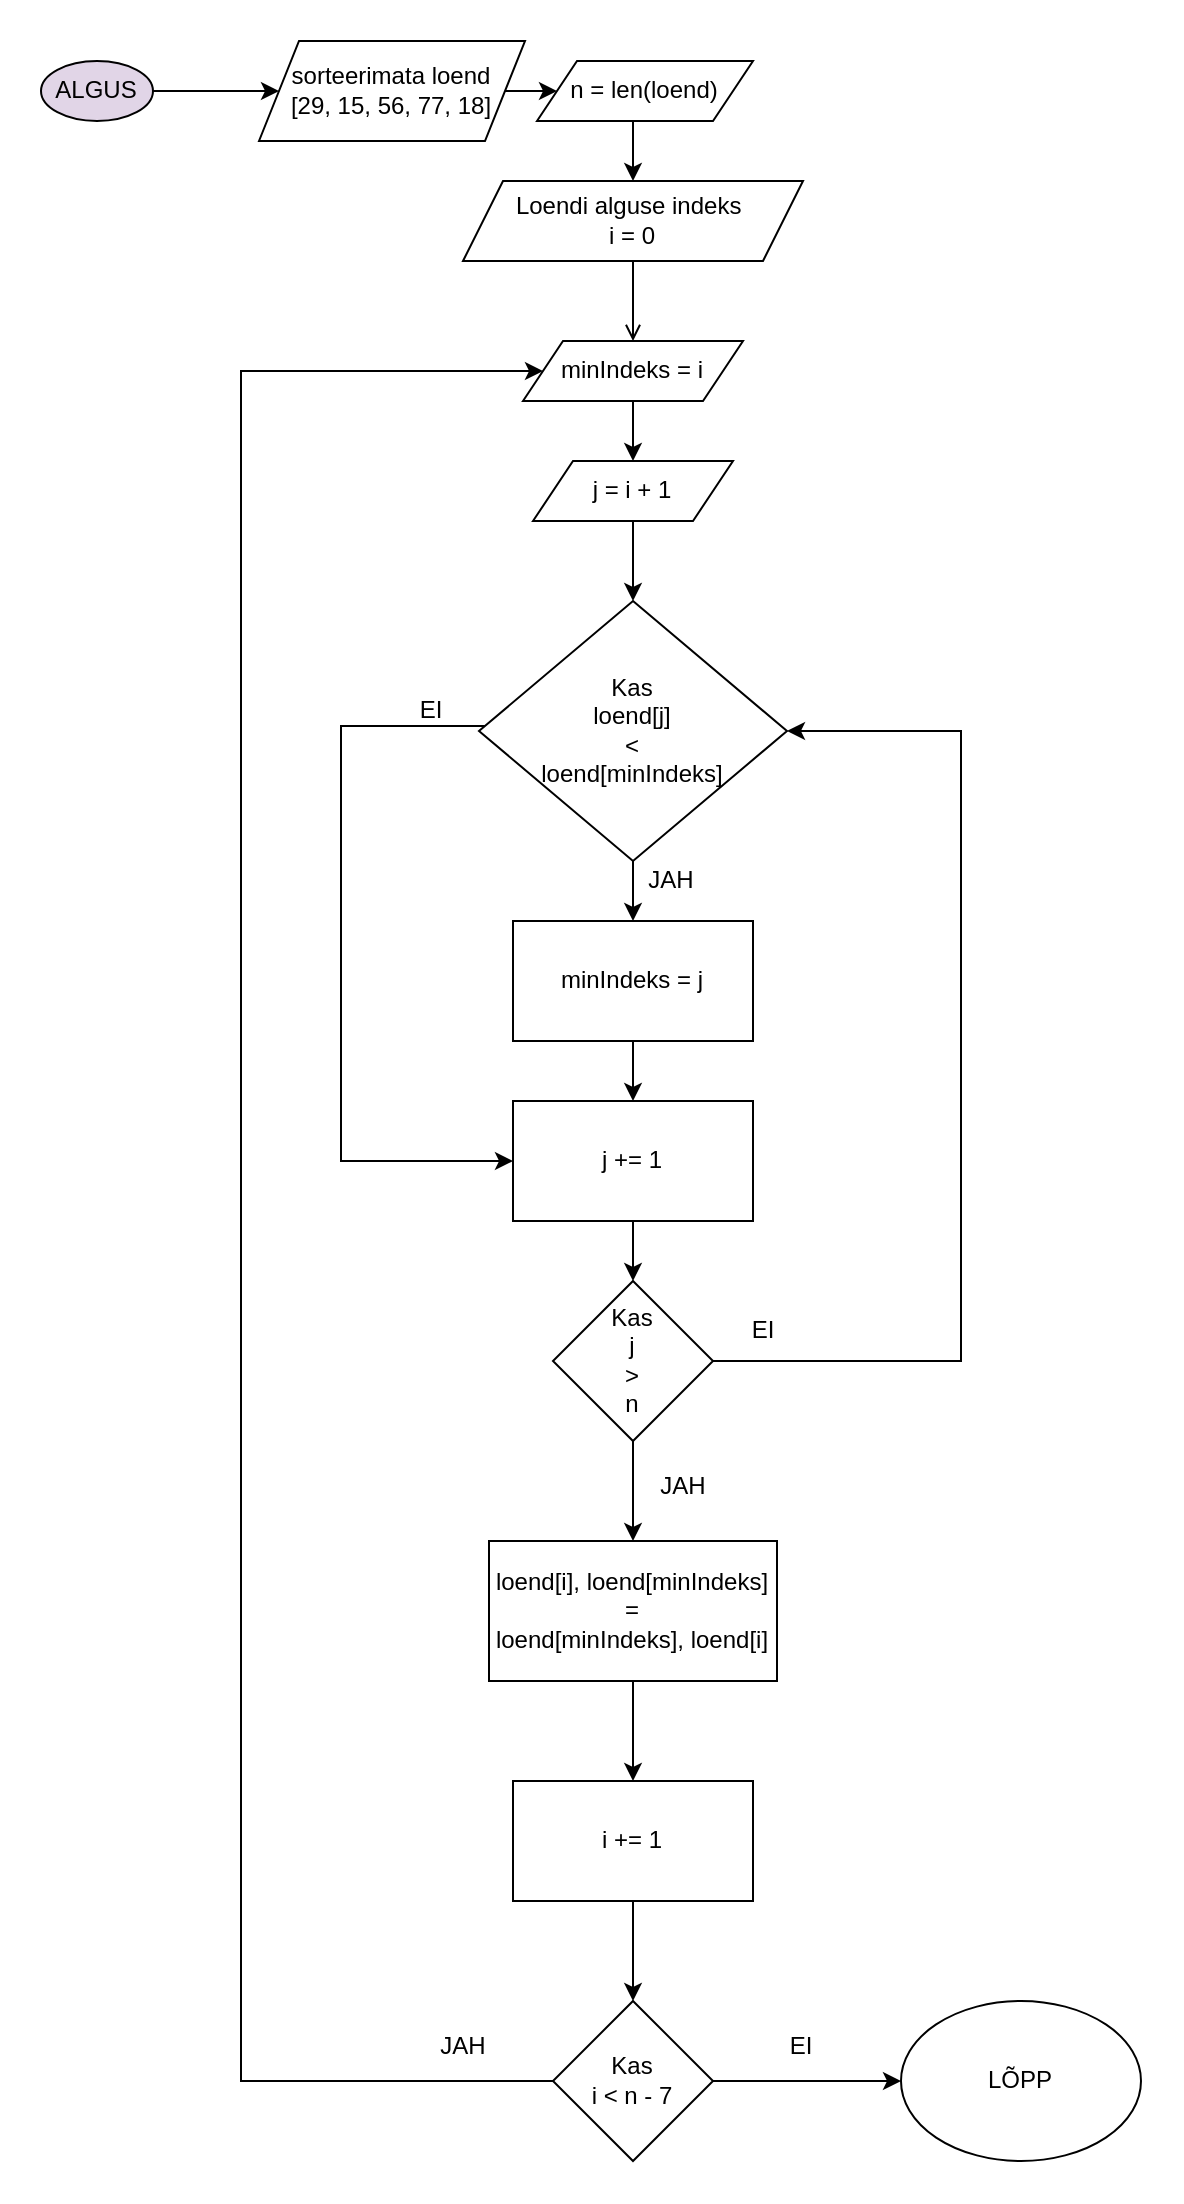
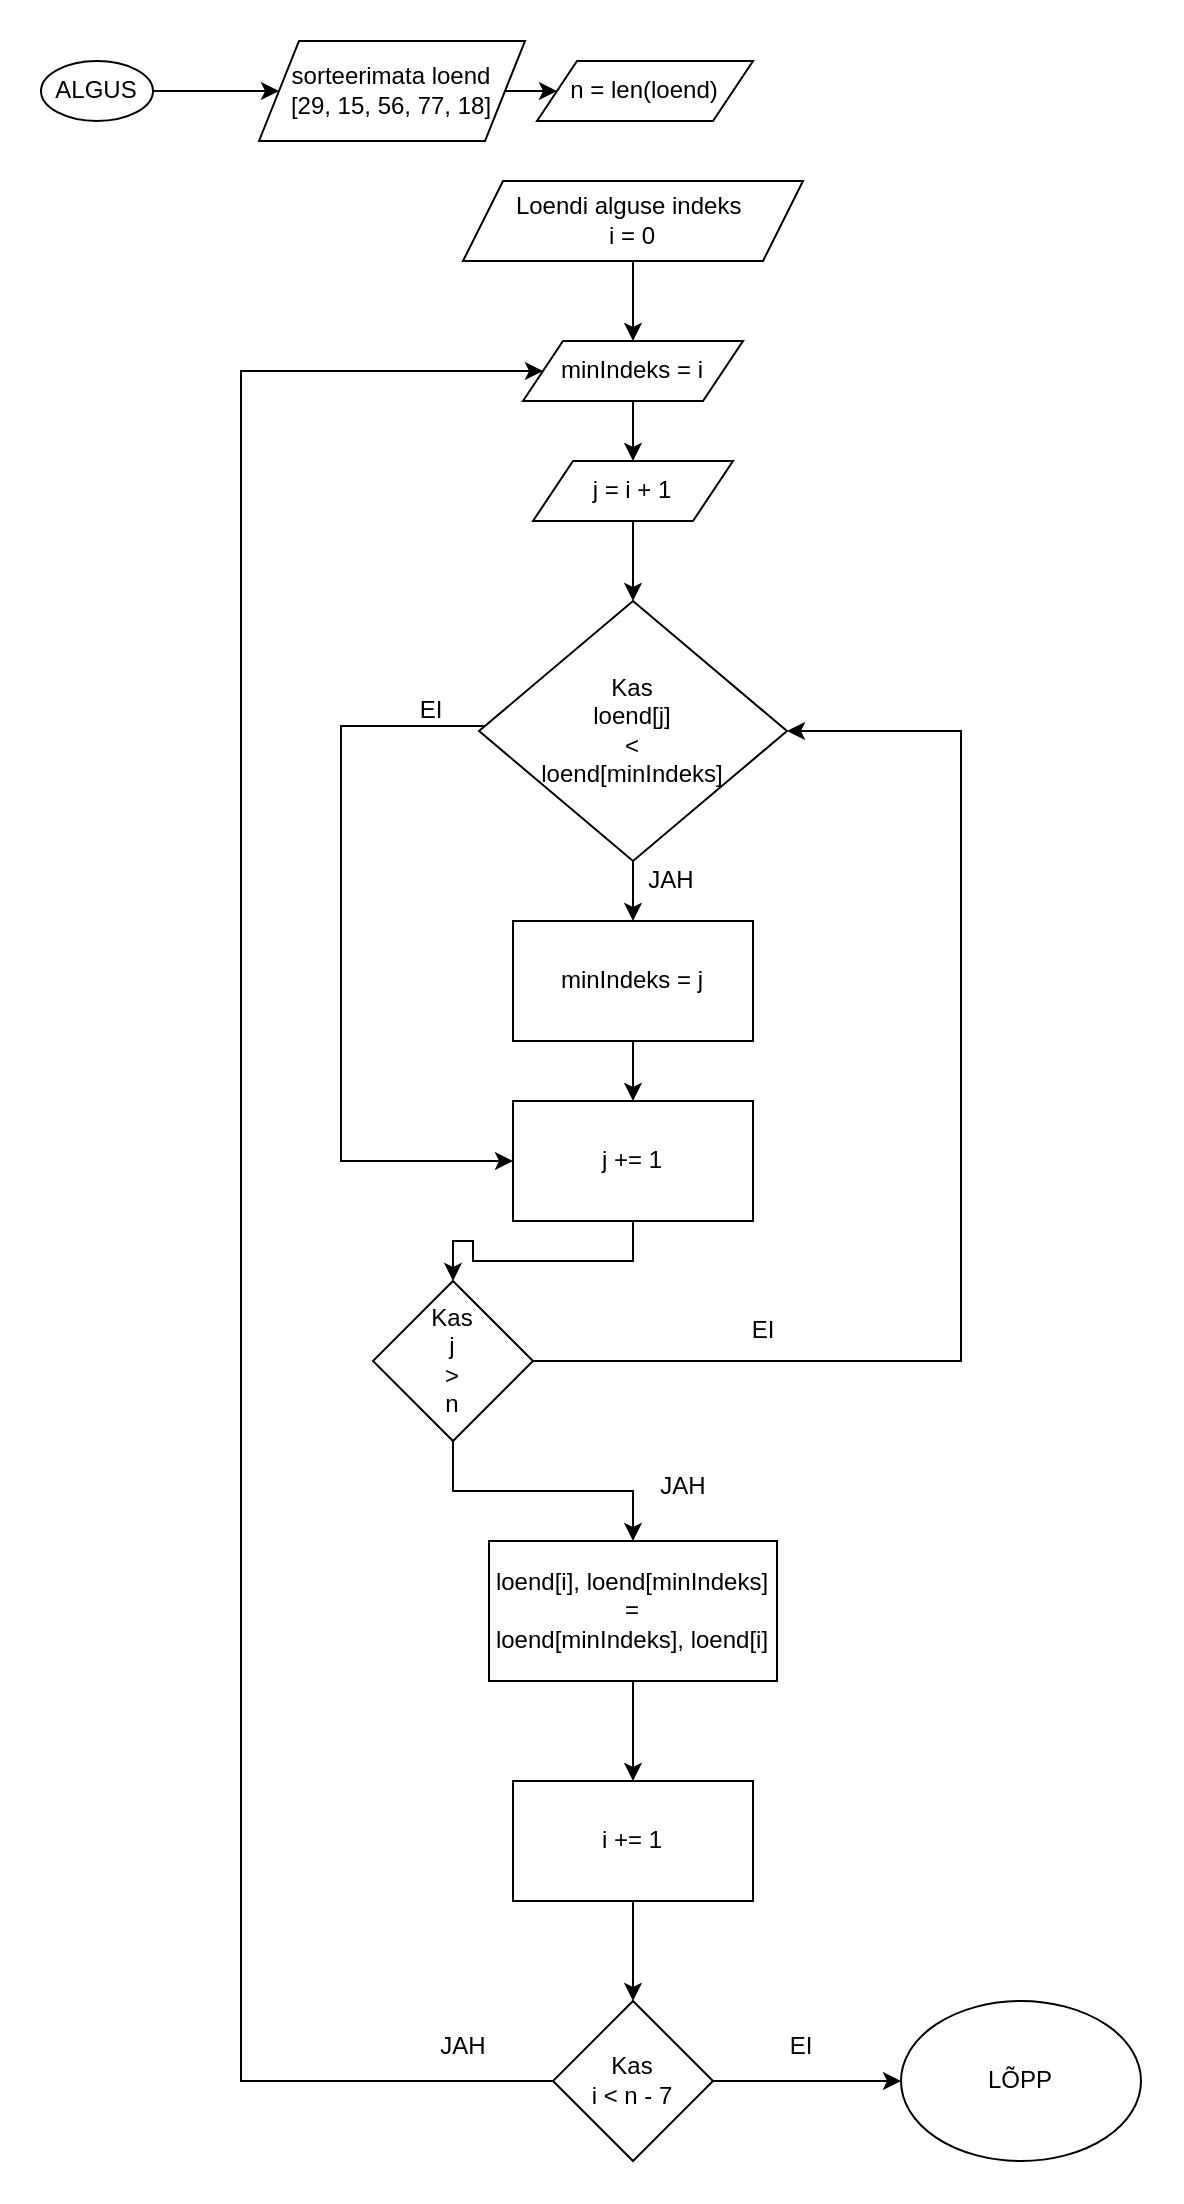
(97, 91) -> (97, 91)
(633, 144) -> none
(633, 328) -> (633, 326)
(633, 1361) -> (453, 1361)
